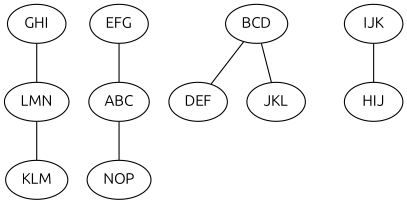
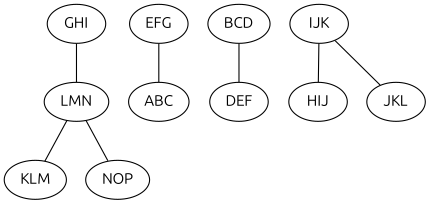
(266, 63) -> (358, 63)
(119, 141) -> (97, 141)
